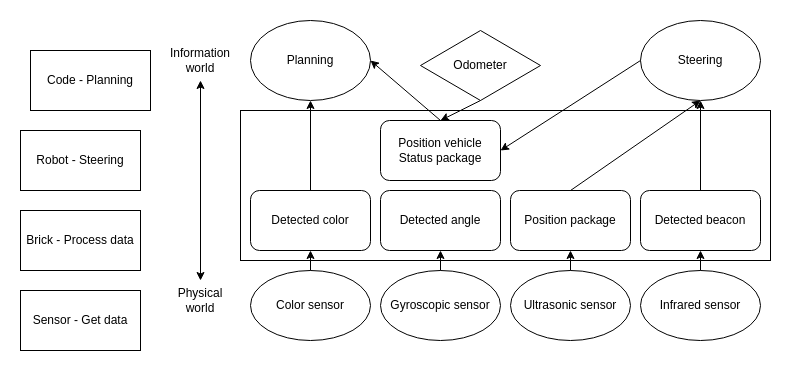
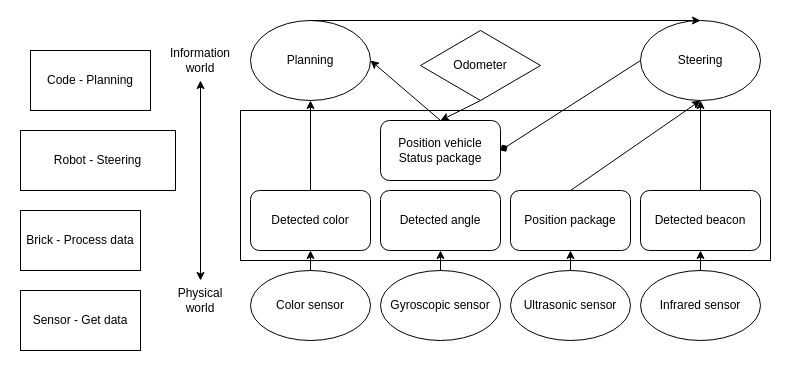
none -> (505, 21)
(507, 147) -> (508, 146)
(81, 161) -> (98, 161)
